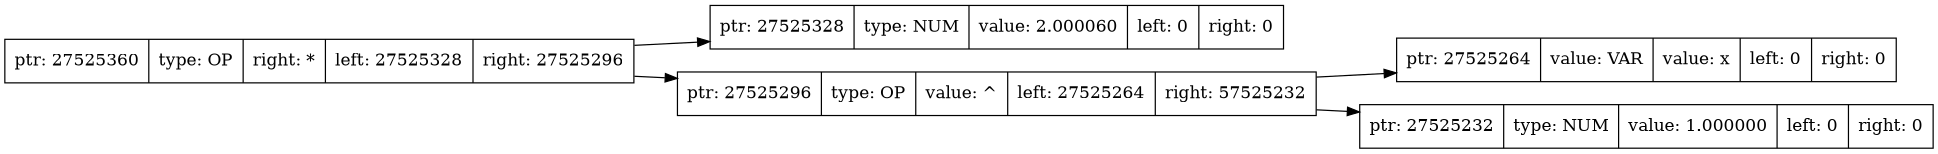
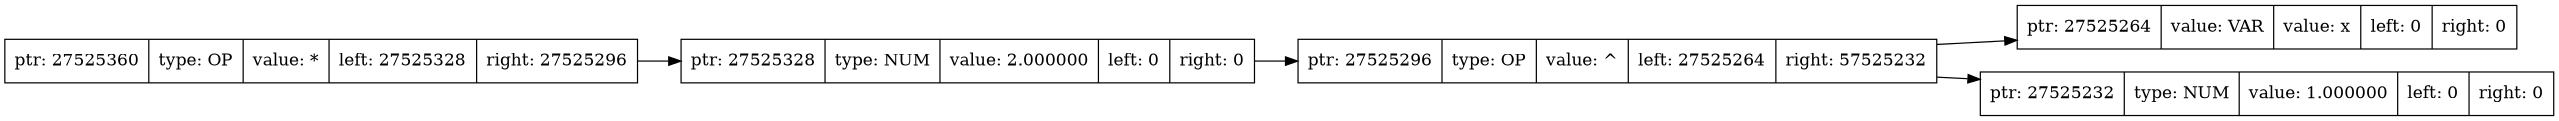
(1048, 27) -> (1019, 60)
(284, 60) -> (286, 60)
(650, 77) -> (1270, 61)
